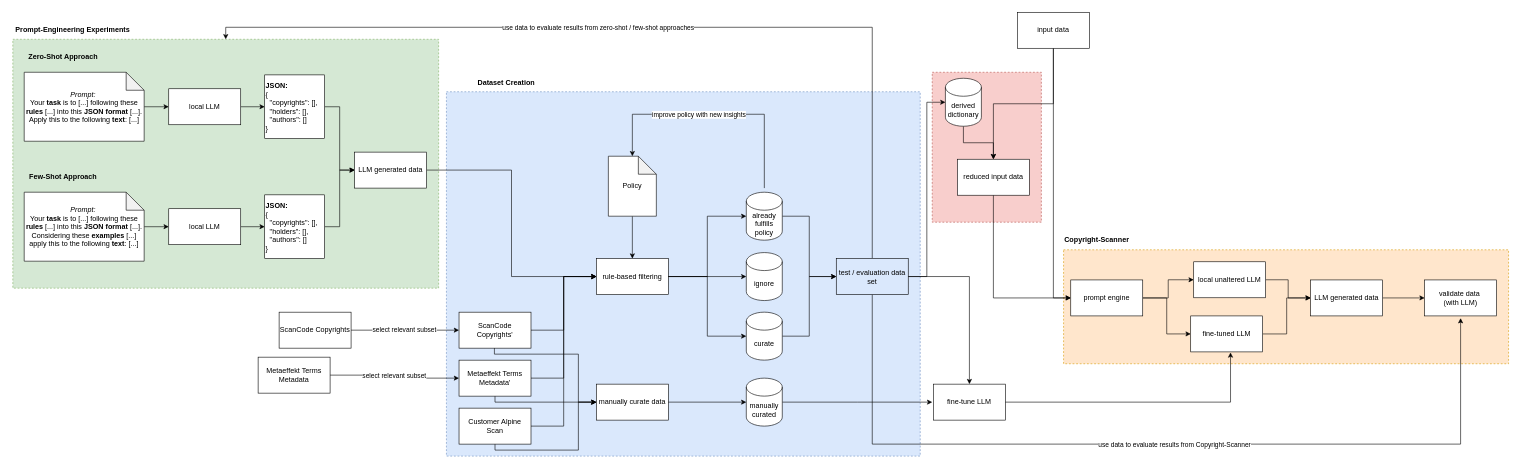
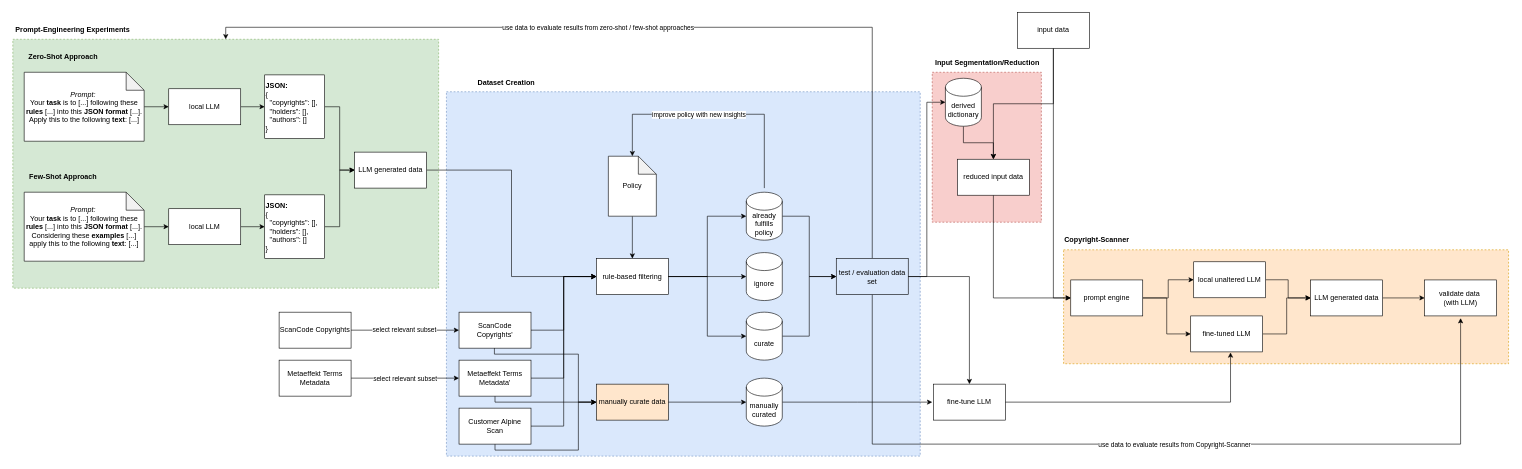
none -> (987, 63)
(294, 375) -> (315, 378)
(632, 402) -> (632, 402)
